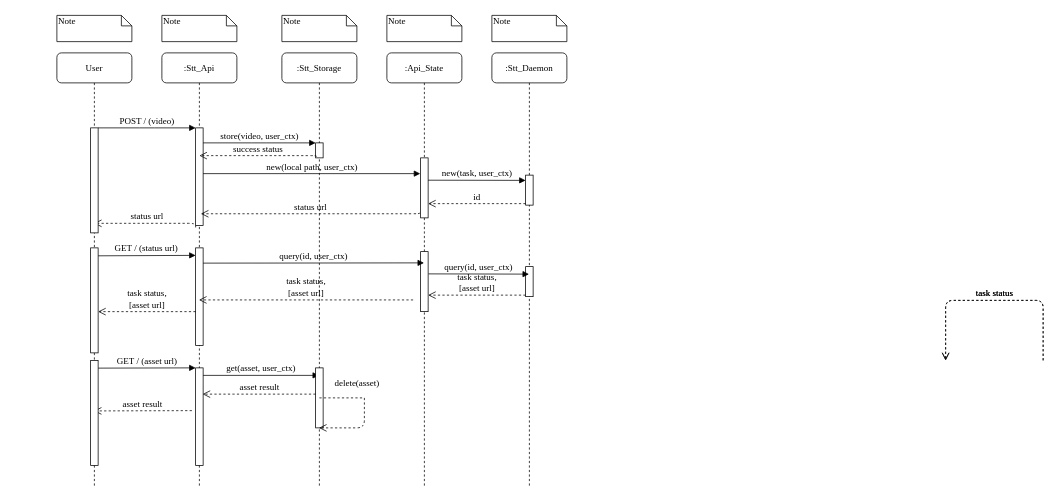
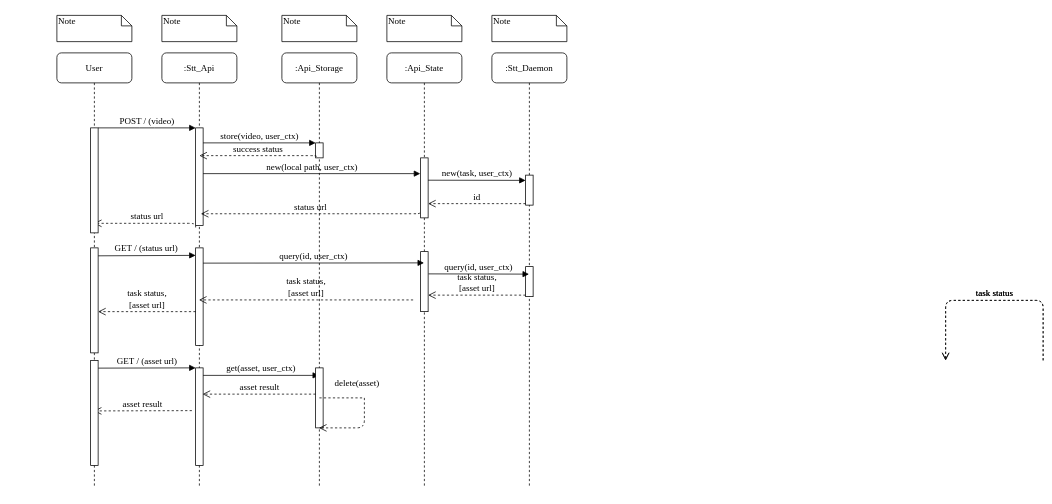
(319, 68) -> (319, 68)
